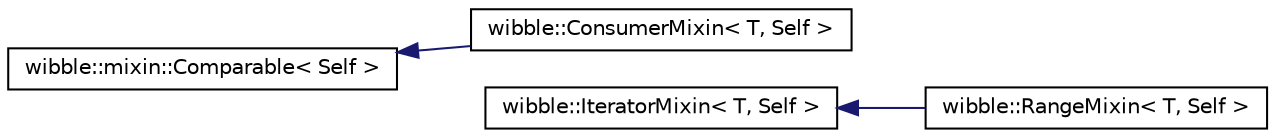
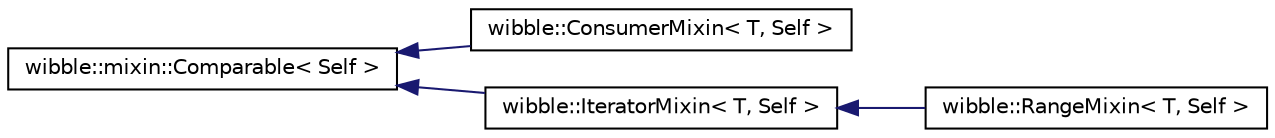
none -> (451, 90)
